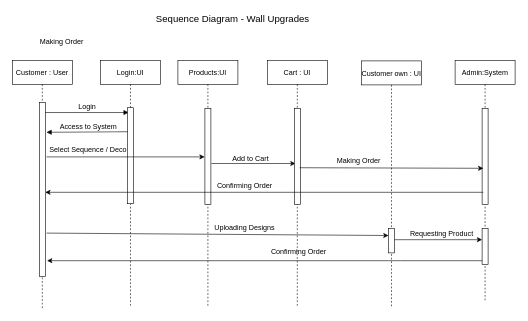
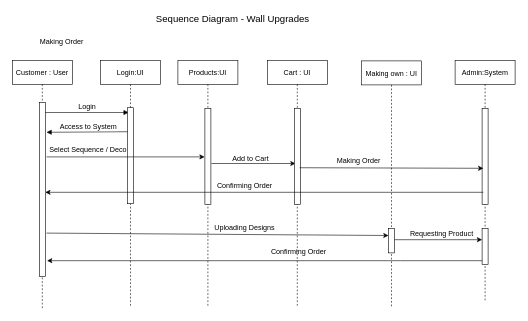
(391, 73) -> (391, 73)
